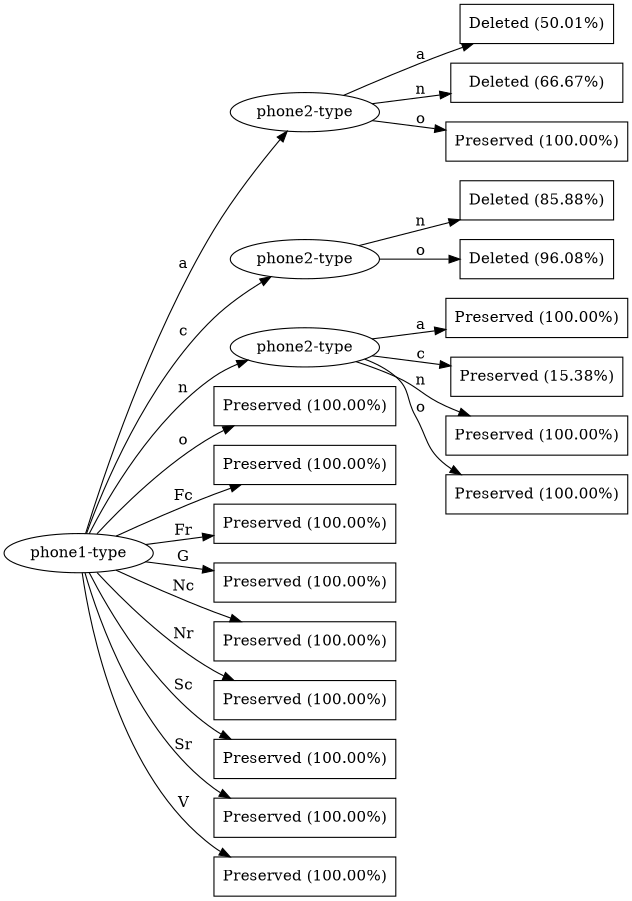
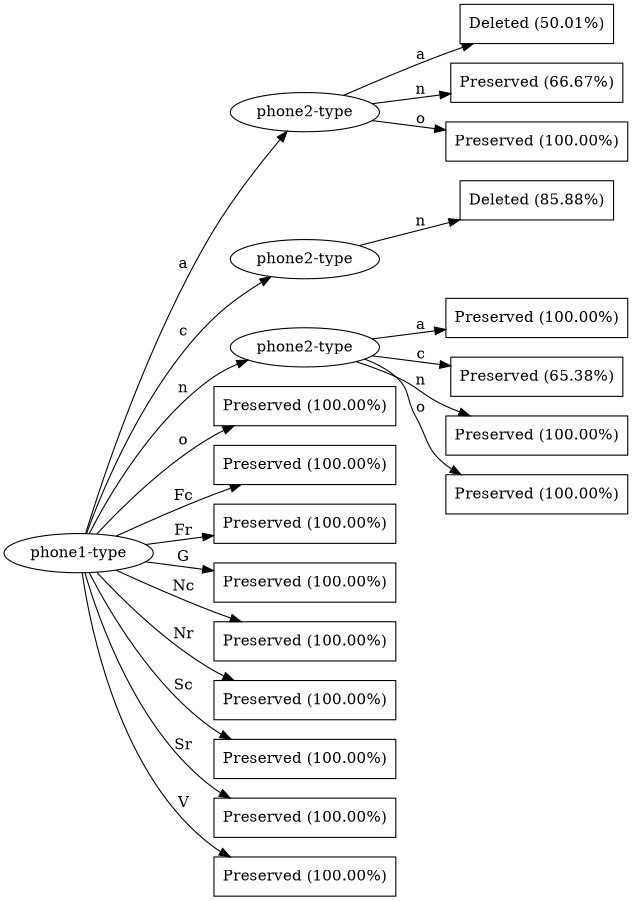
(537, 83) -> (537, 83)
(537, 259) -> none
(537, 377) -> (537, 377)
